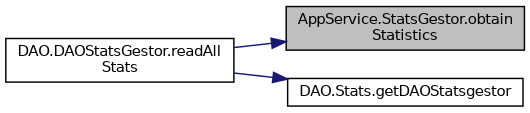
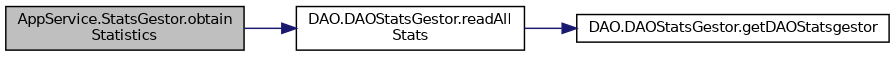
(253, 45) -> (263, 28)
(405, 92) -> (733, 28)
